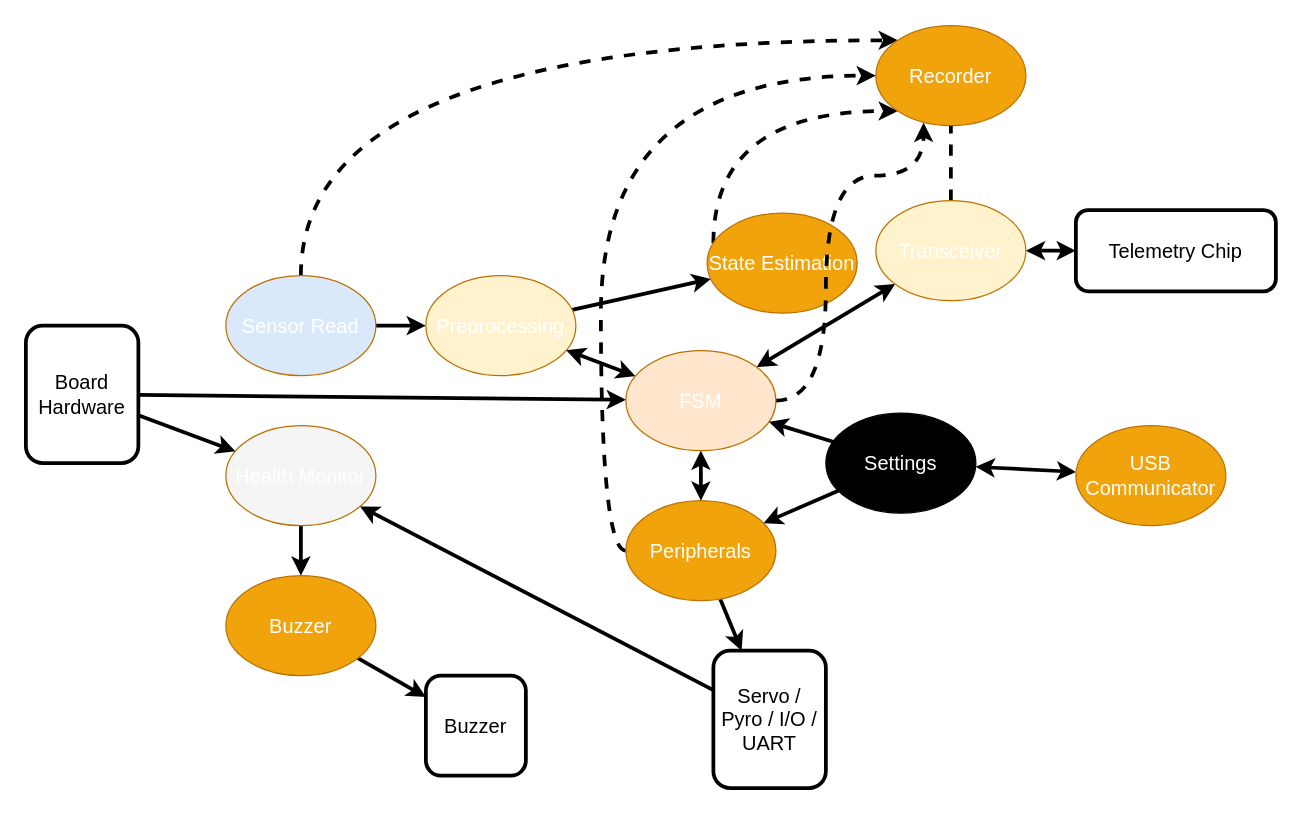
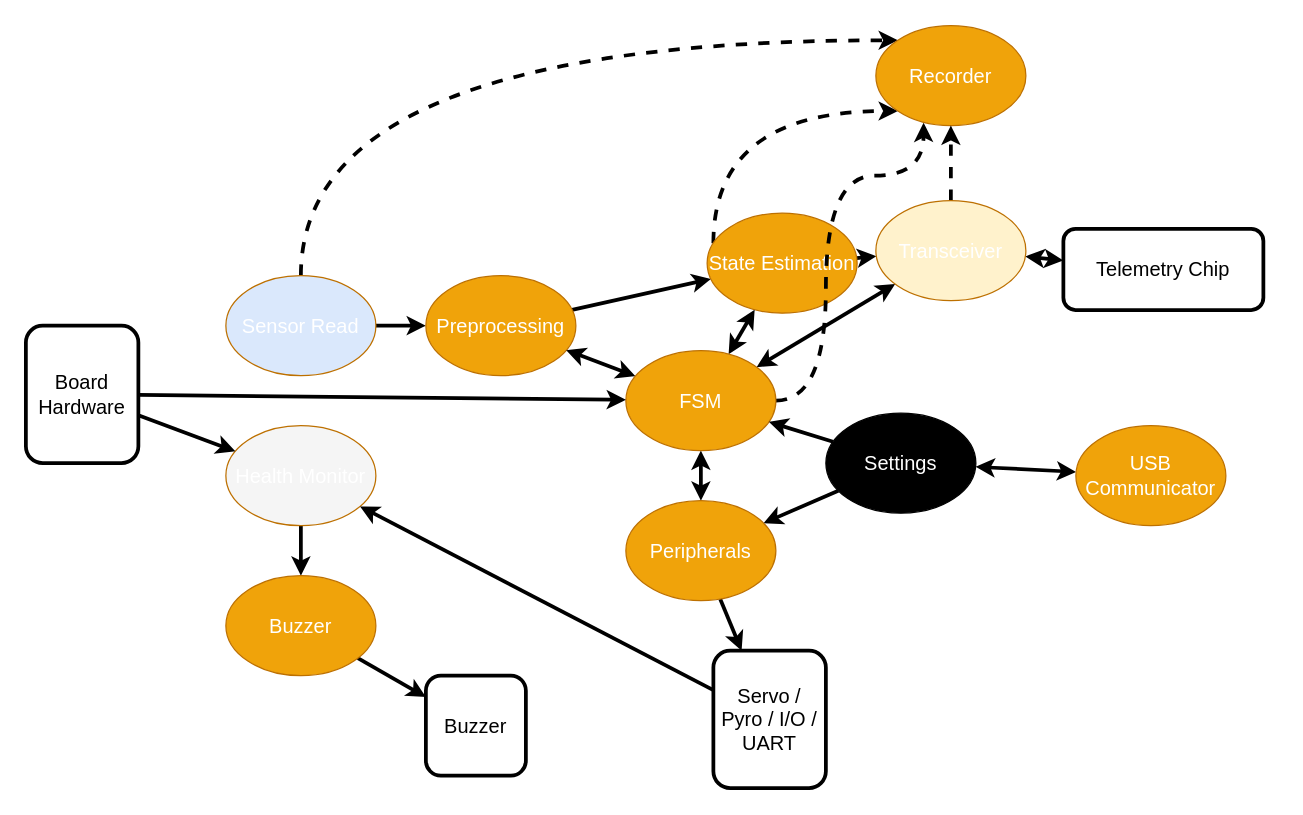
(668, 134) -> none
(951, 135) -> (951, 140)
(1176, 251) -> (1163, 269)
none -> (860, 258)
(501, 326) -> (501, 326)
none -> (741, 332)
(701, 401) -> (701, 401)
